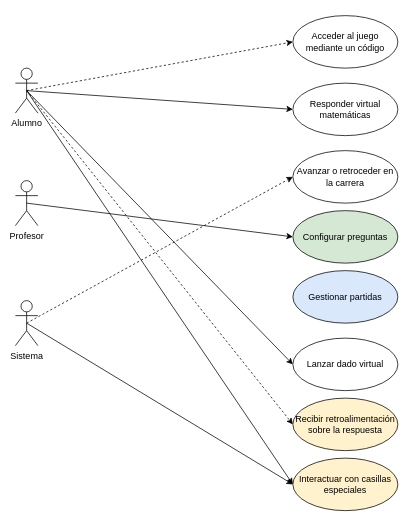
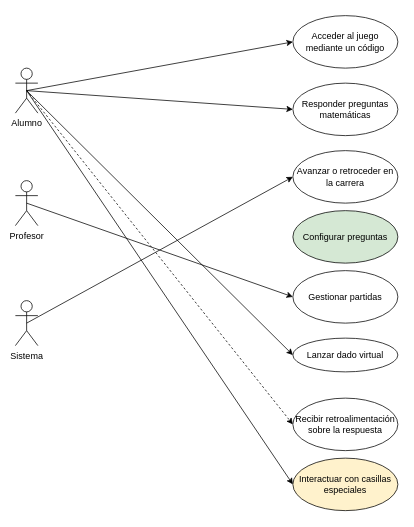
(161, 66) -> (161, 66)
(345, 109) -> (345, 109)
none -> (89, 225)
(224, 228) -> none
(105, 280) -> (105, 280)
(345, 297) -> (345, 297)
(345, 364) -> (345, 355)
(159, 403) -> none
(345, 424) -> (345, 424)
